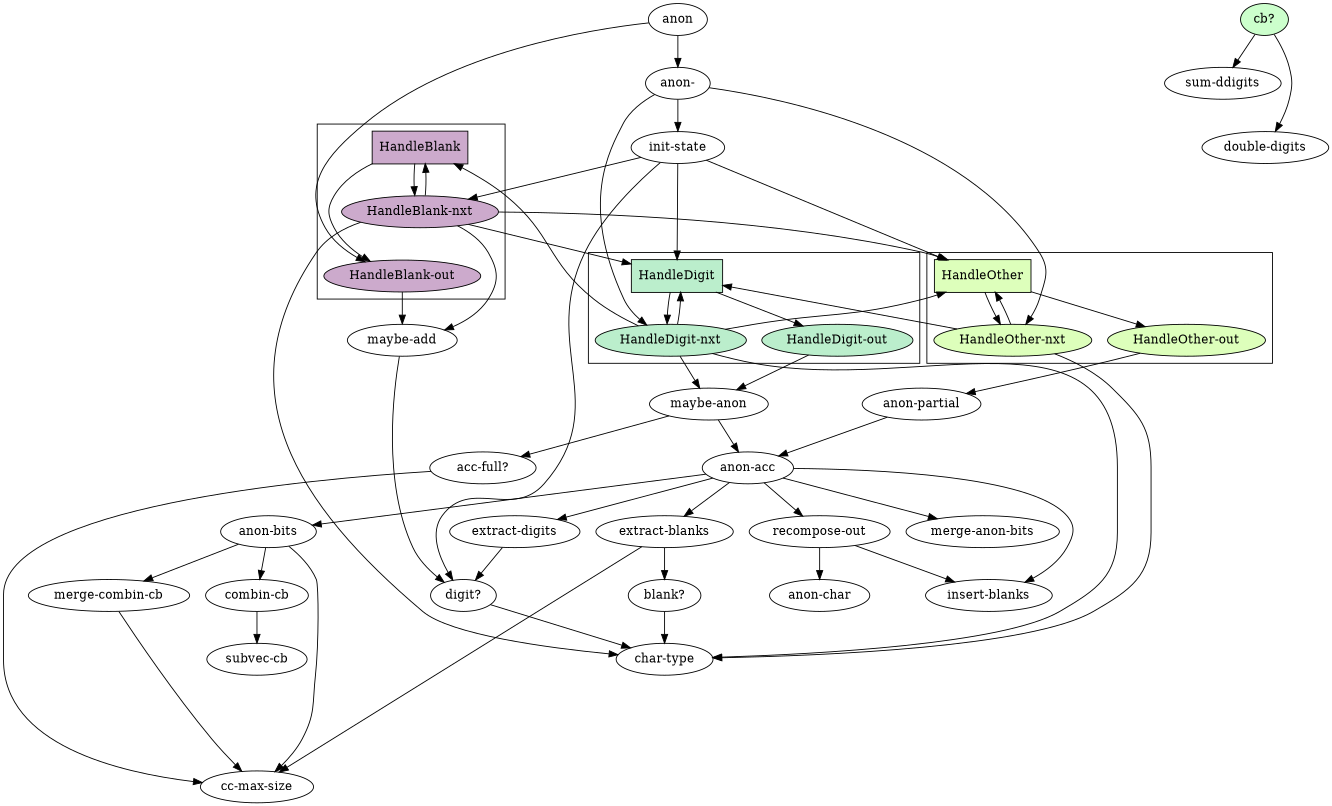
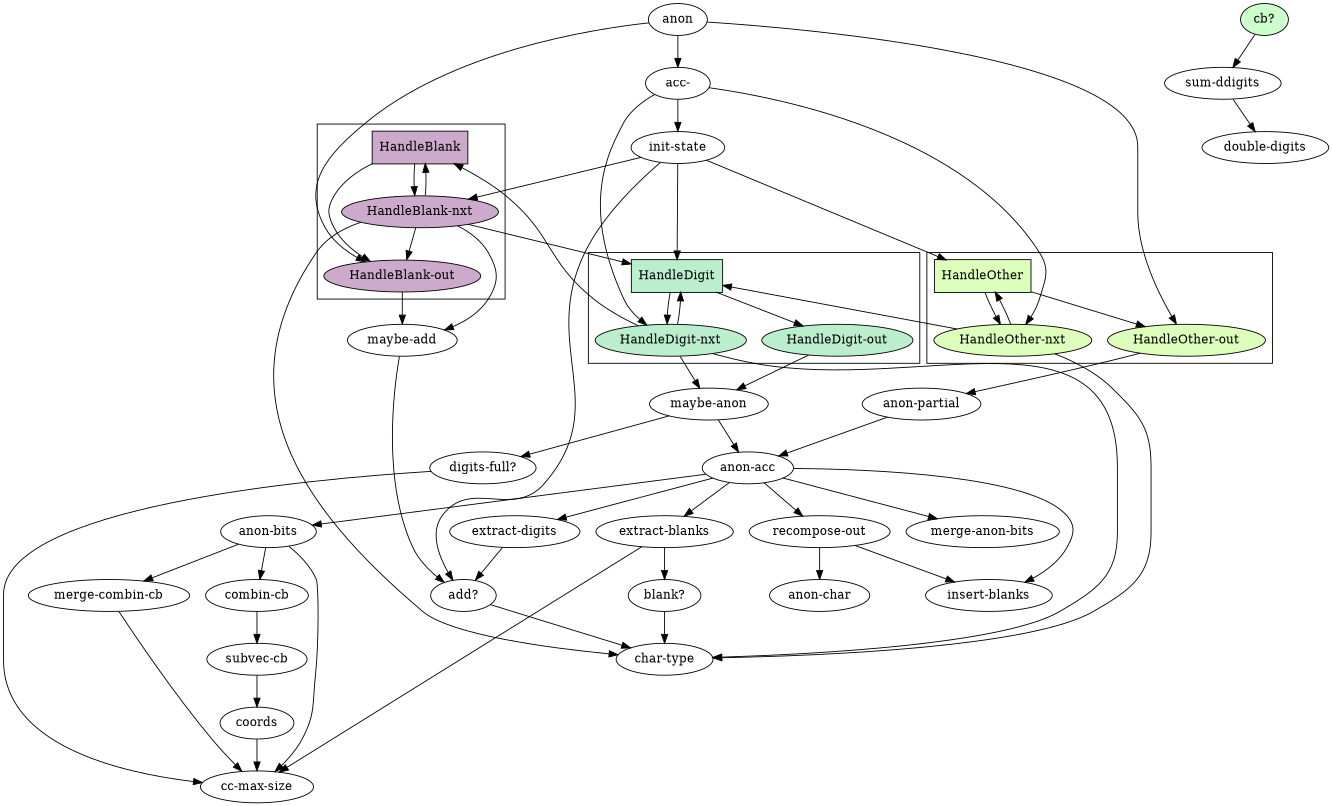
none -> (1024, 69)
(1291, 78) -> (1242, 112)
(678, 83) -> (678, 83)
(720, 223) -> (412, 239)
(832, 315) -> none
(483, 468) -> (483, 468)
(463, 595) -> (463, 595)
none -> (257, 723)
